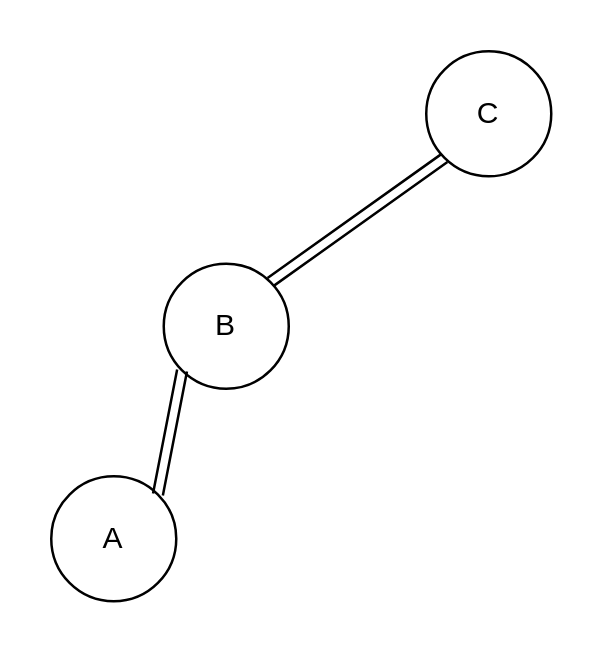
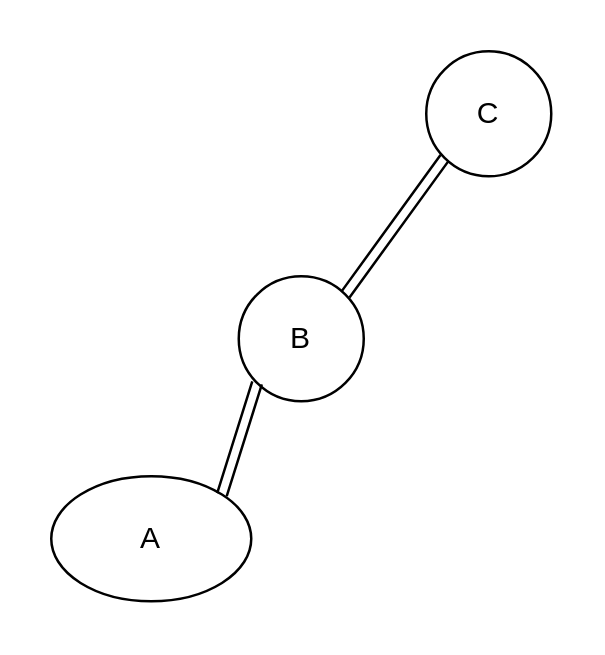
(226, 326) -> (301, 339)
(114, 539) -> (151, 539)
